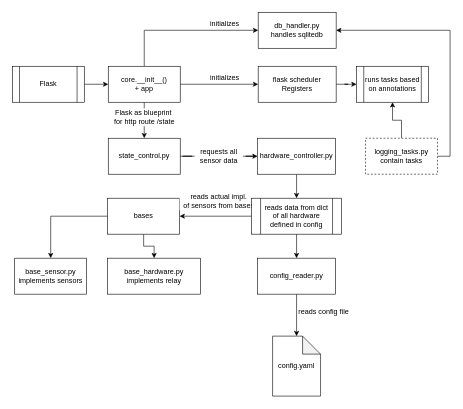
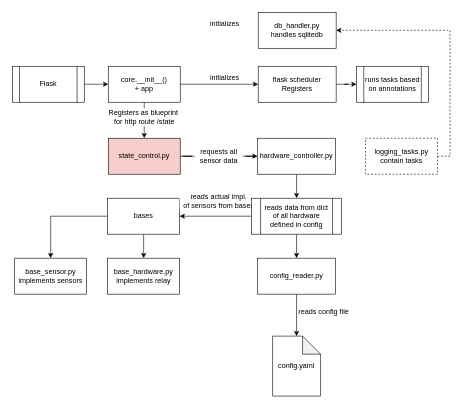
(144, 30) -> none
(450, 44) -> (450, 44)
(145, 117) -> (145, 117)
(400, 120) -> none
(144, 156) -> (144, 156)
(154, 276) -> (144, 276)
